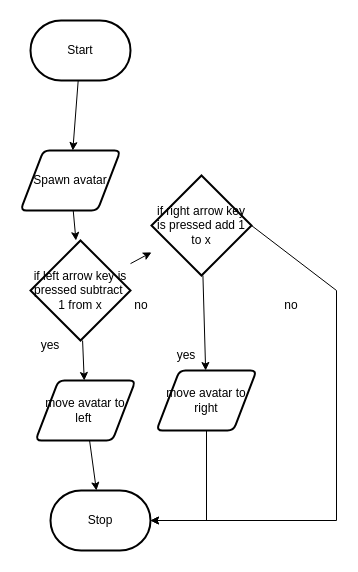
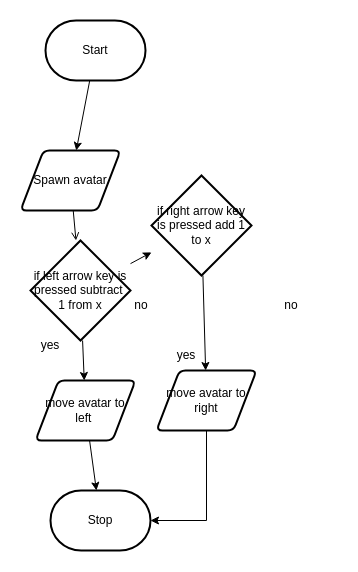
(81, 51) -> (96, 51)
(75, 232) -> (75, 233)
(337, 416) -> none
